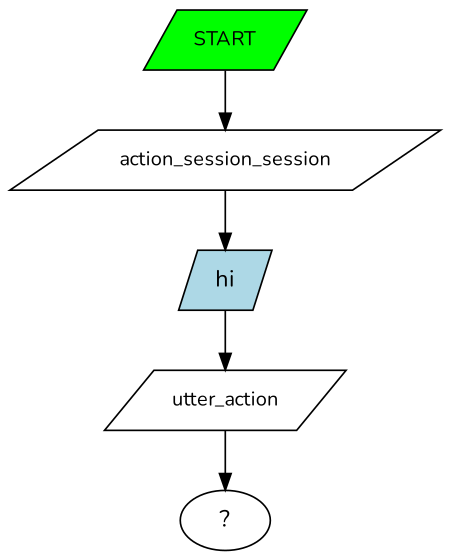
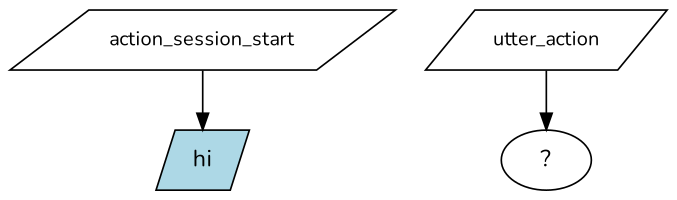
(225, 40) -> none
(225, 160) -> (203, 40)
(225, 332) -> none
